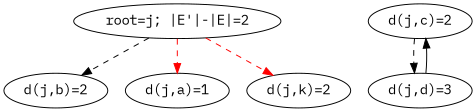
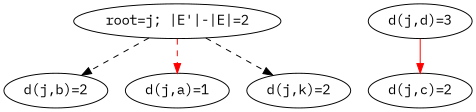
(414, 51) -> none
(235, 54) -> (235, 54)
(427, 61) -> (420, 51)
